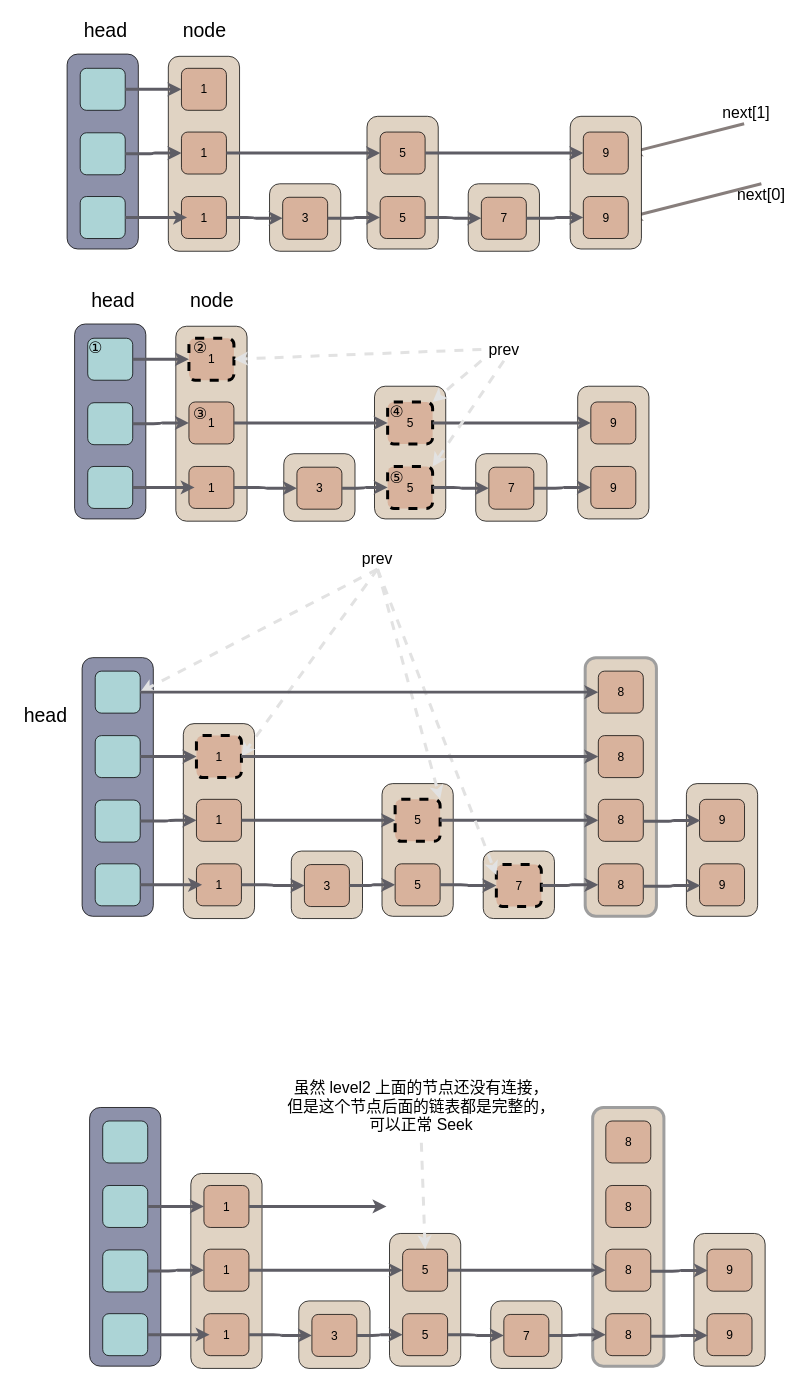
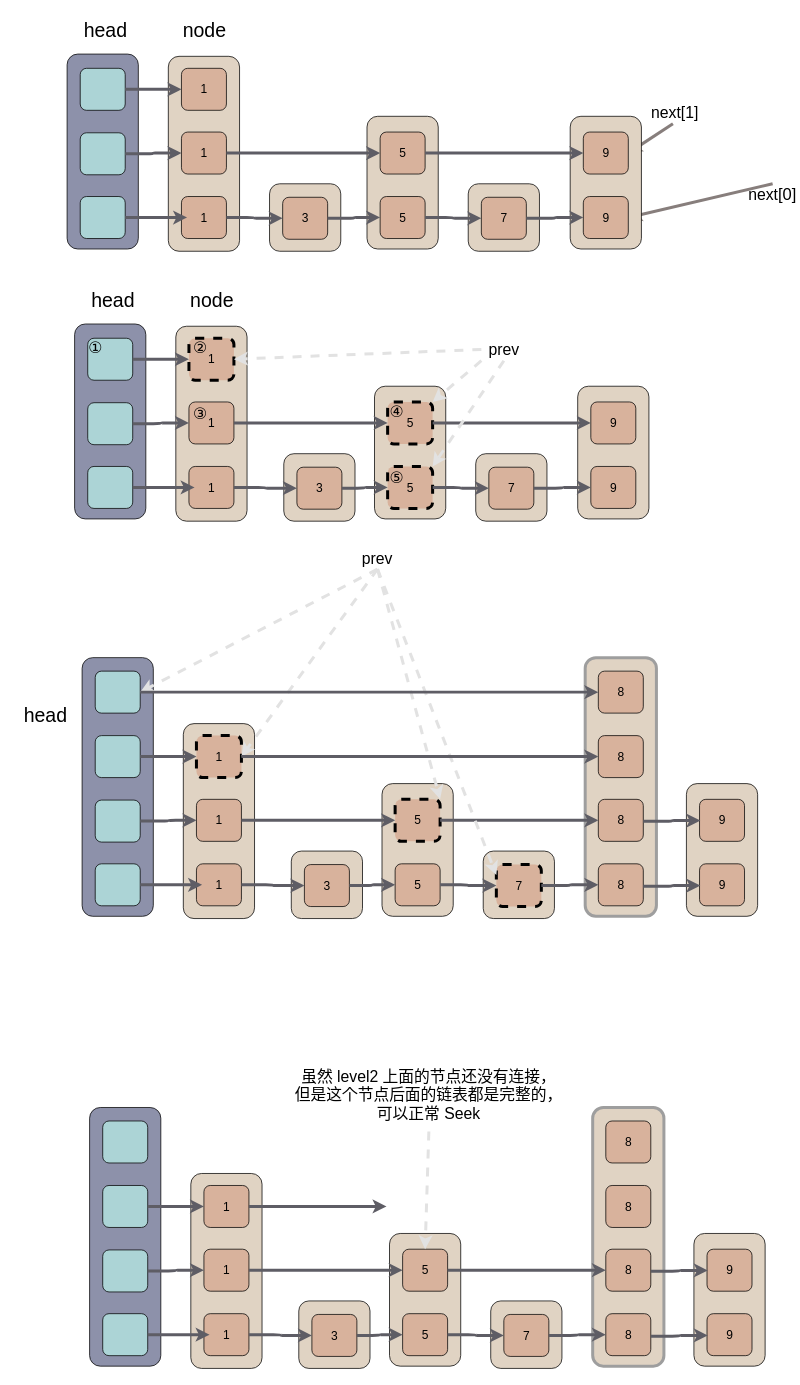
(744, 112) -> (673, 112)
(762, 195) -> (773, 195)
(422, 1106) -> (429, 1094)
